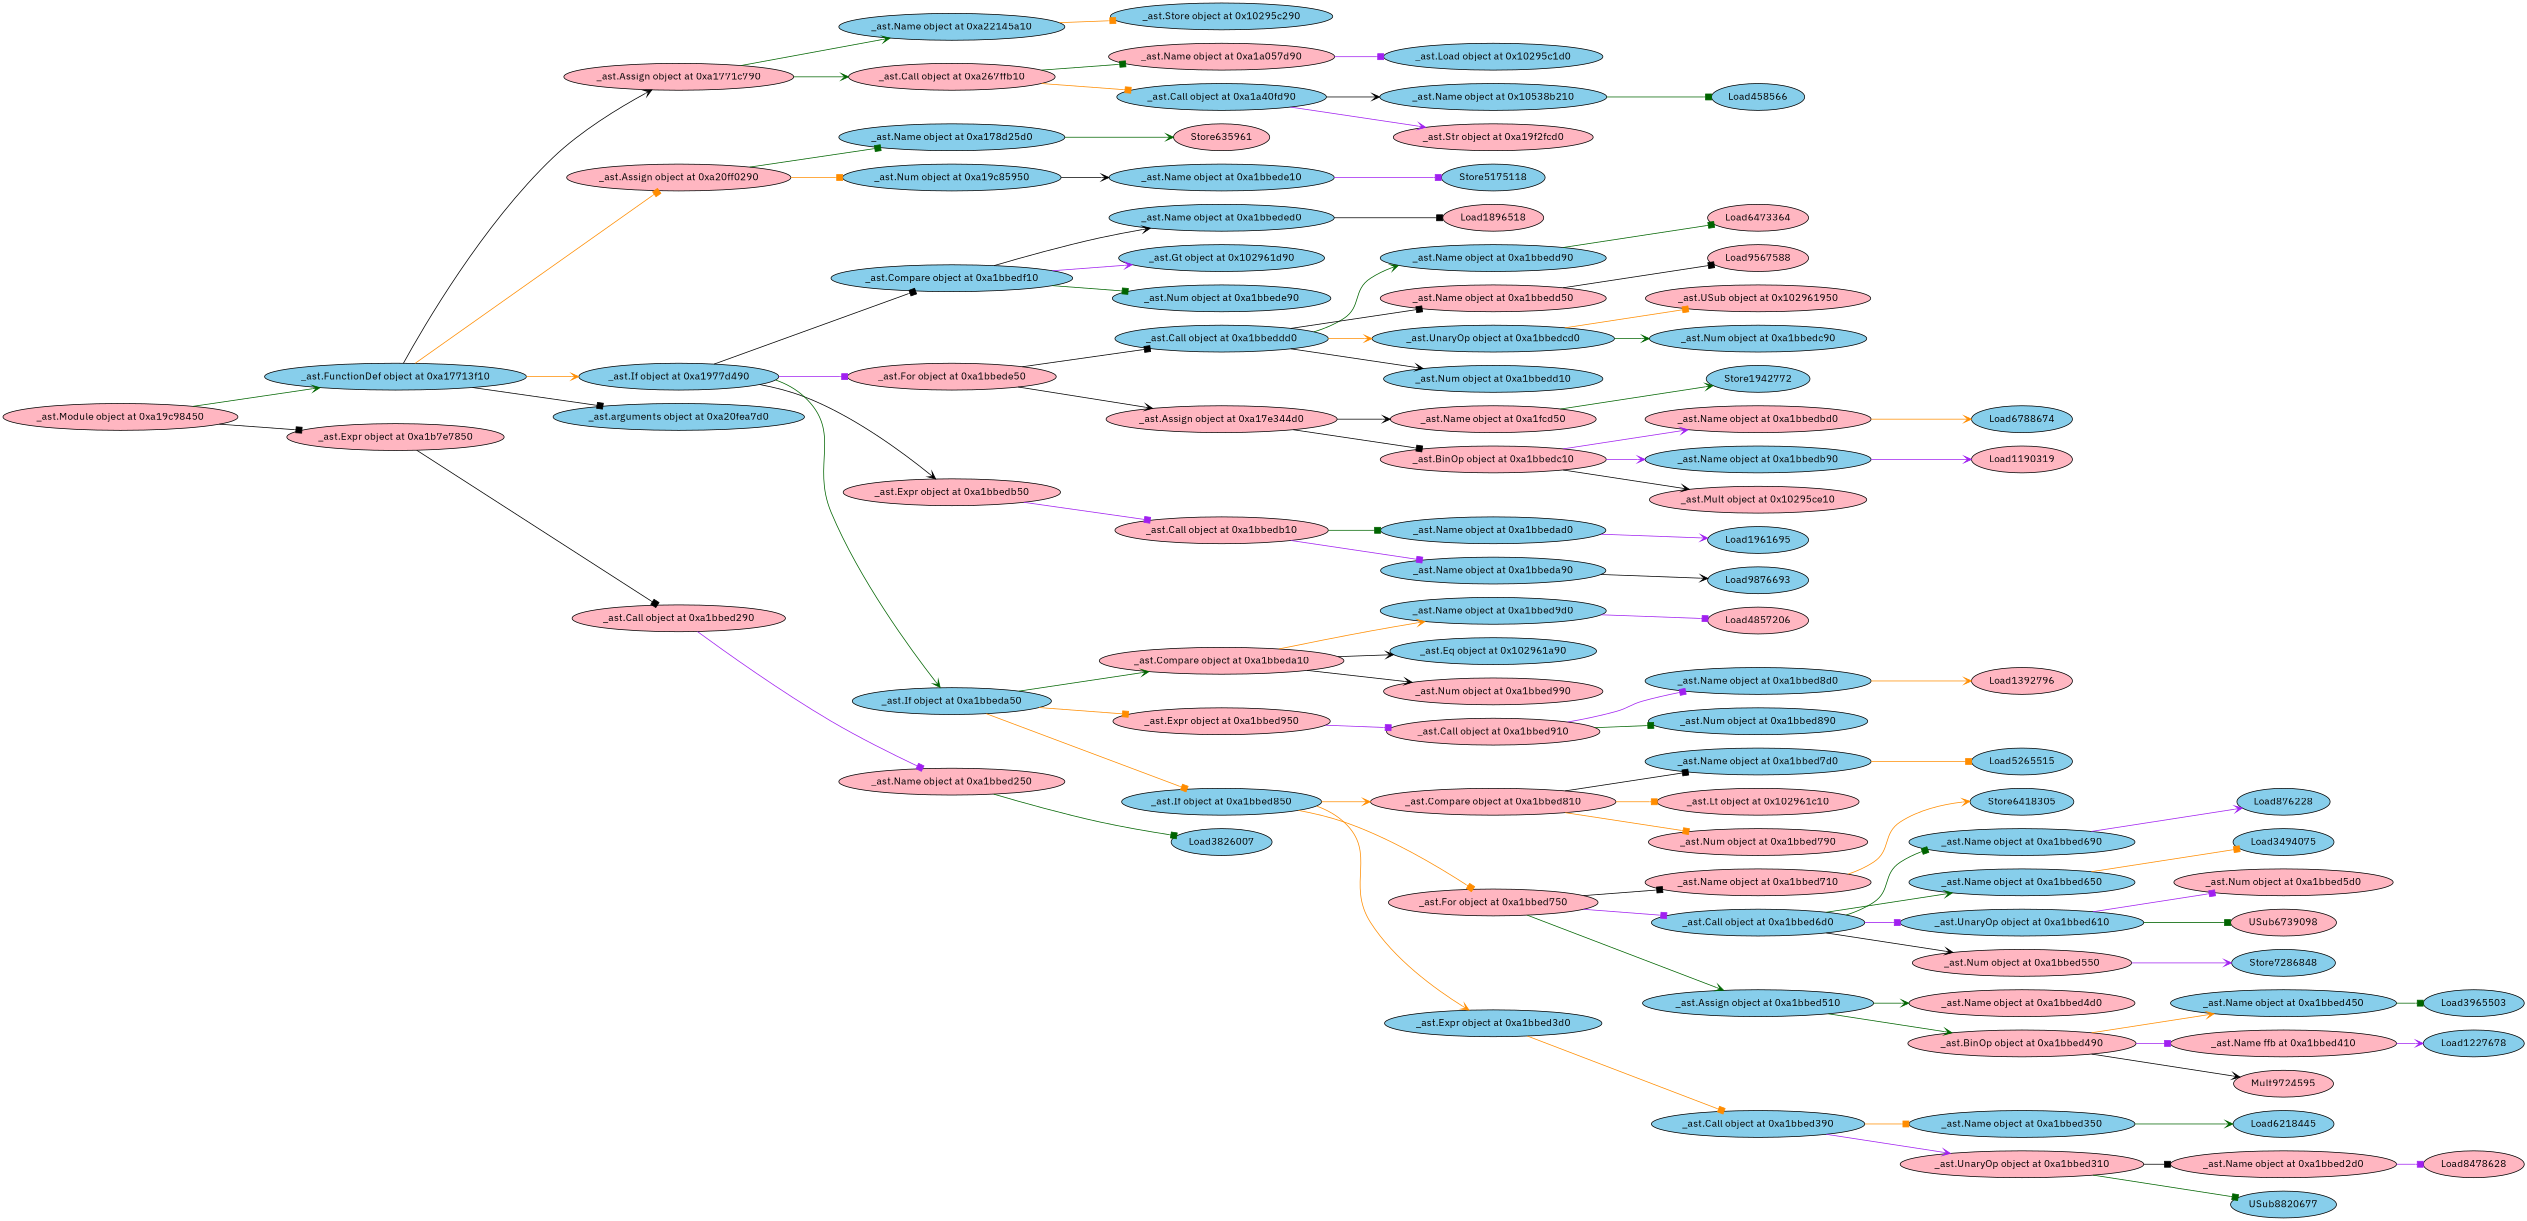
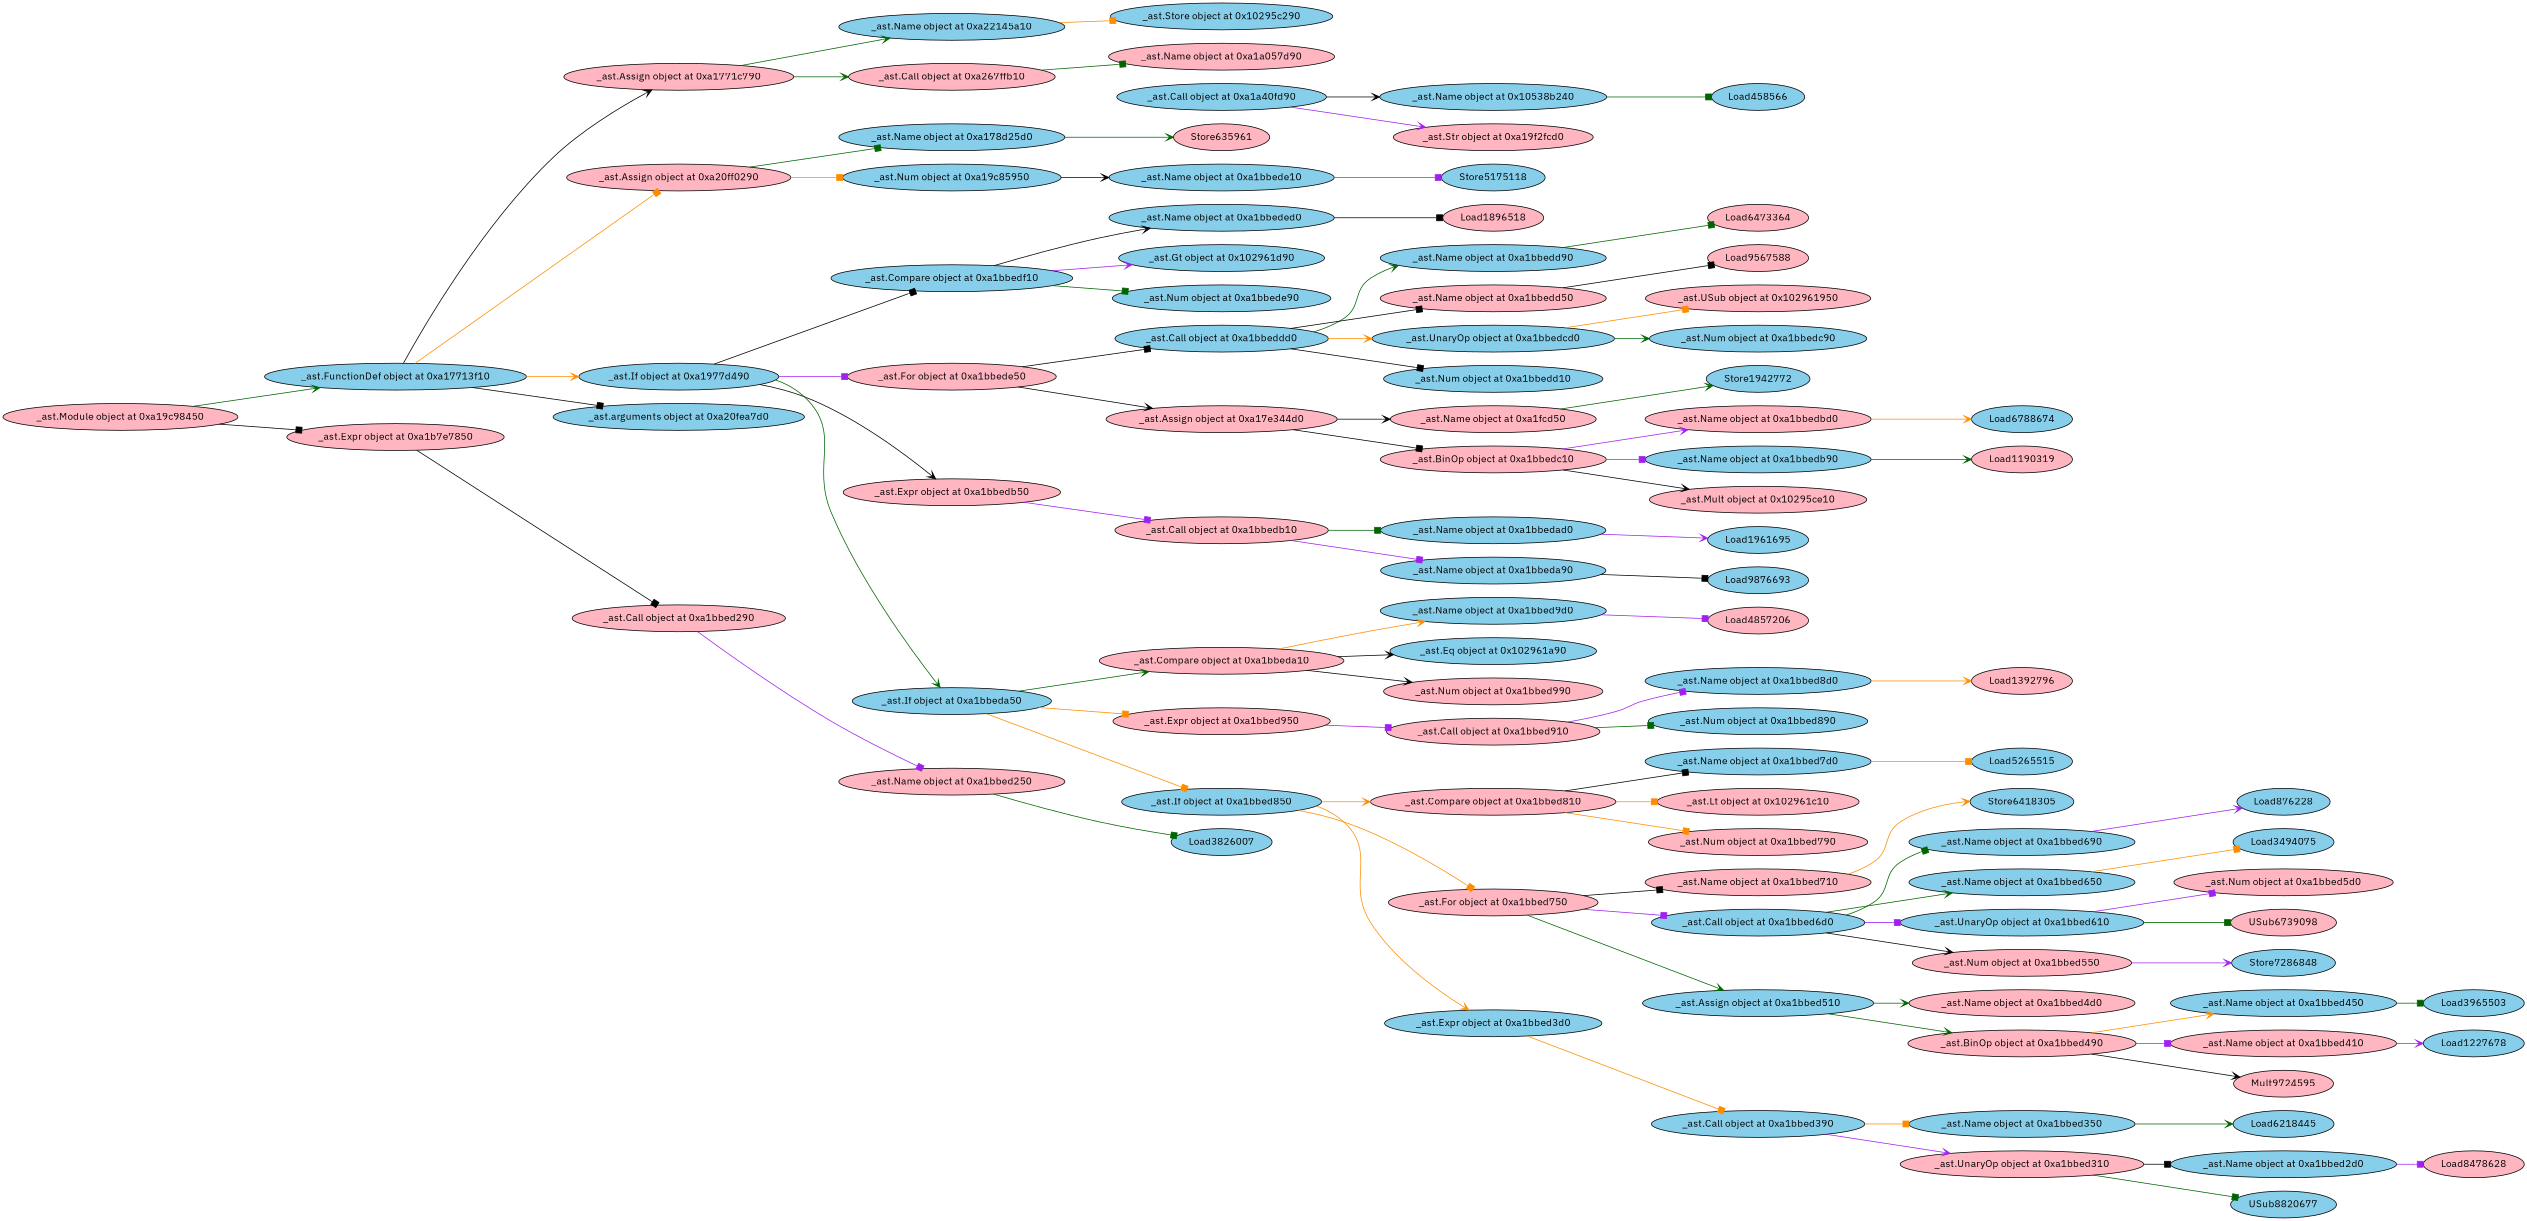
(1493, 57) -> none
(1083, 87) -> none
(1493, 97) -> (1493, 97)
(1353, 358) -> (1353, 358)
(1622, 459) -> (1622, 459)
(1918, 459) -> (1918, 459)
(1651, 576) -> (1651, 576)
(2284, 1043) -> (2284, 1043)
(2284, 1164) -> (2284, 1164)
